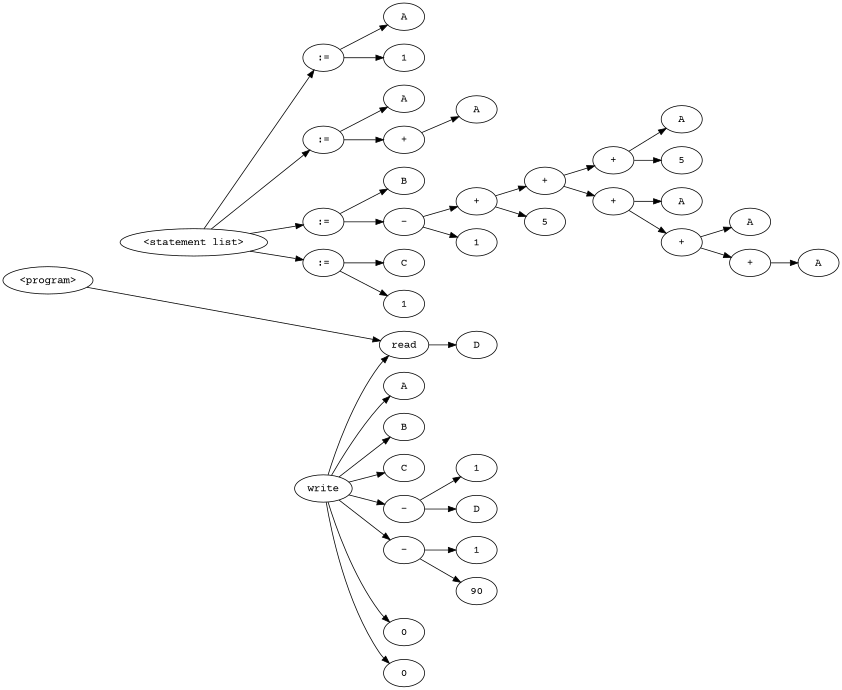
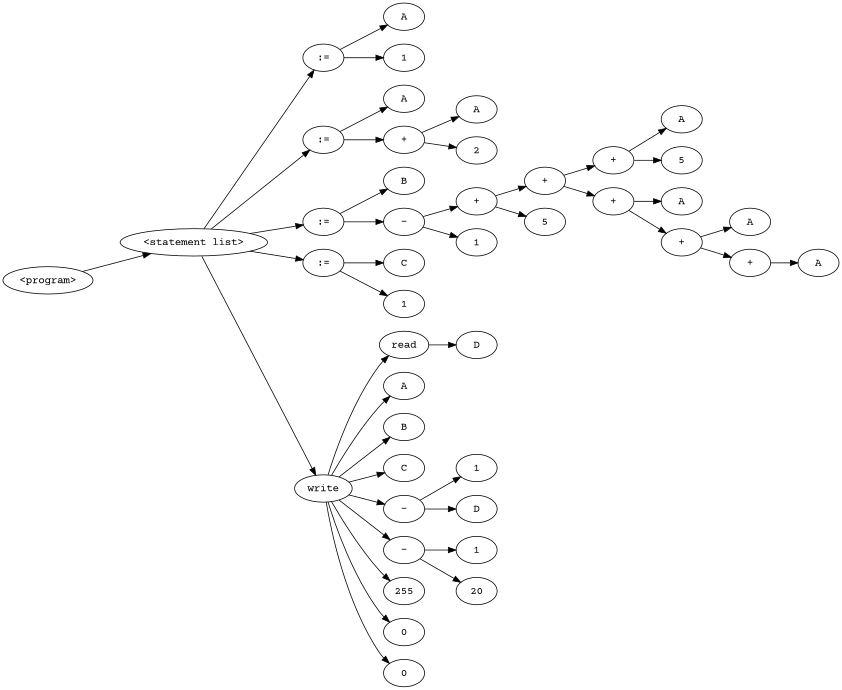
none -> (477, 150)
(230, 313) -> (113, 263)
none -> (257, 362)
none -> (404, 591)
(477, 591) -> (477, 591)
